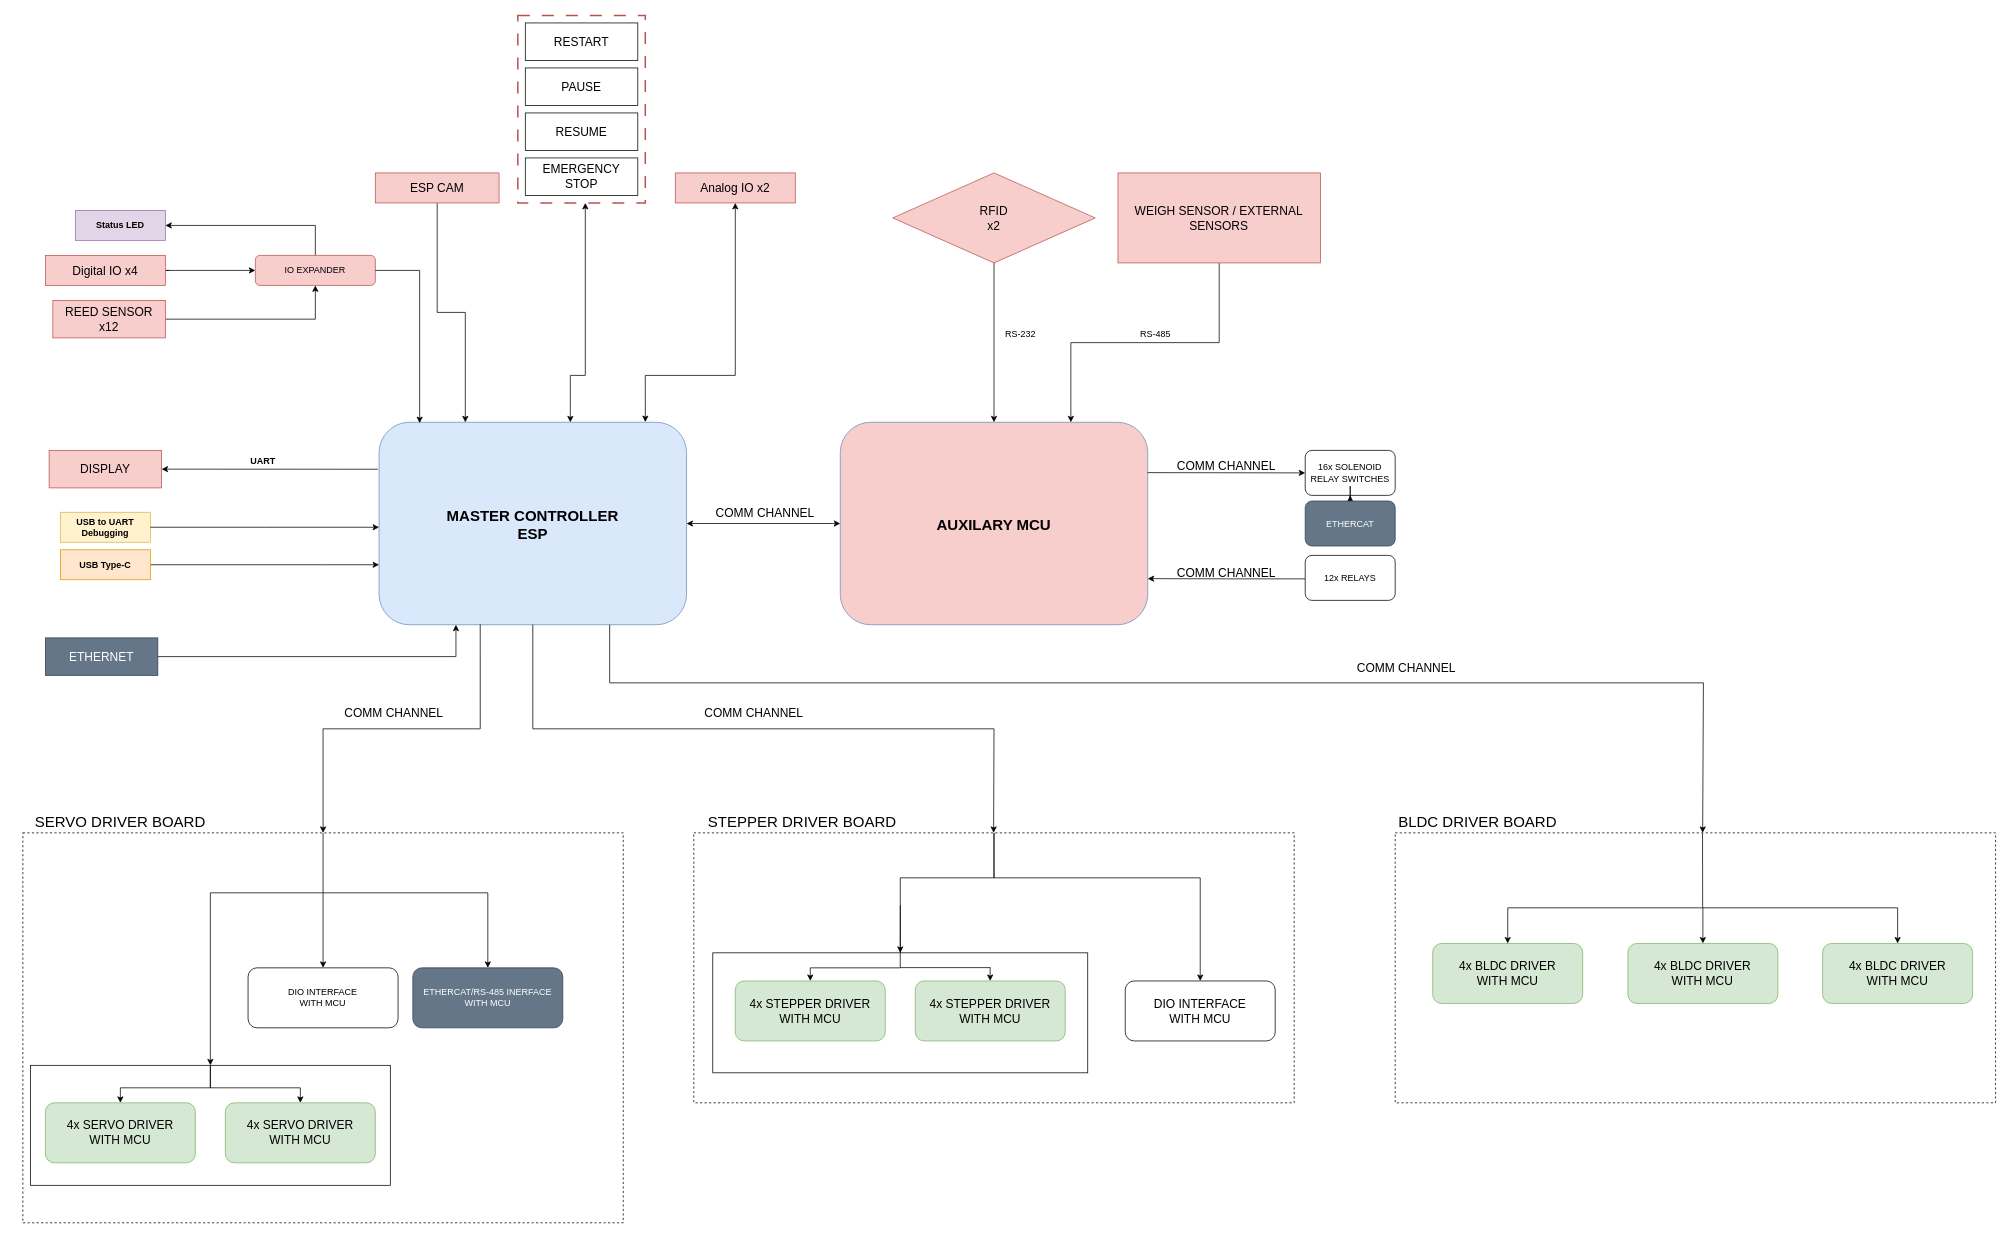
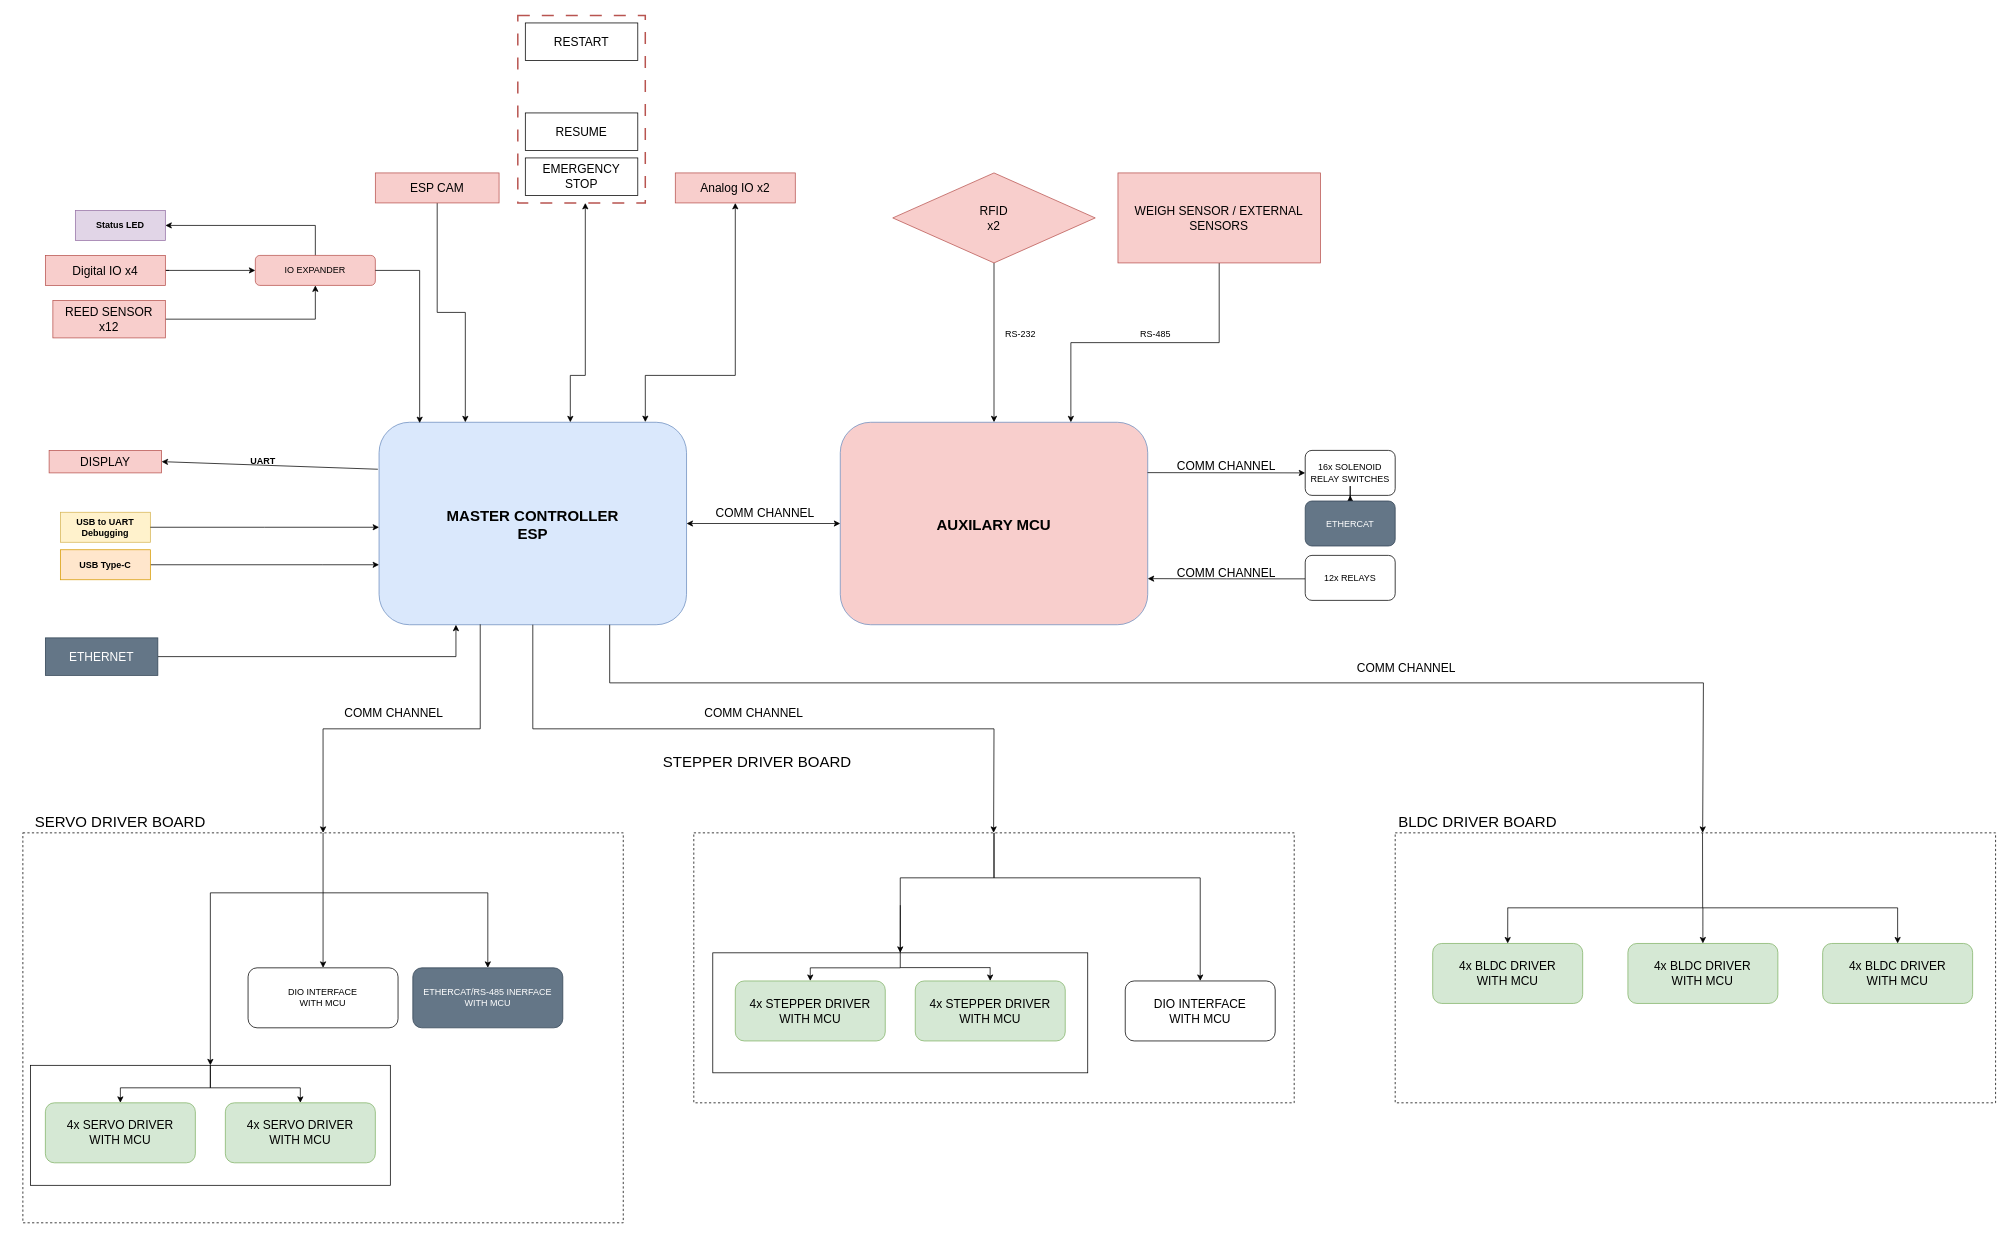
(582, 87) -> none
(105, 469) -> (105, 462)
(802, 822) -> (757, 762)
